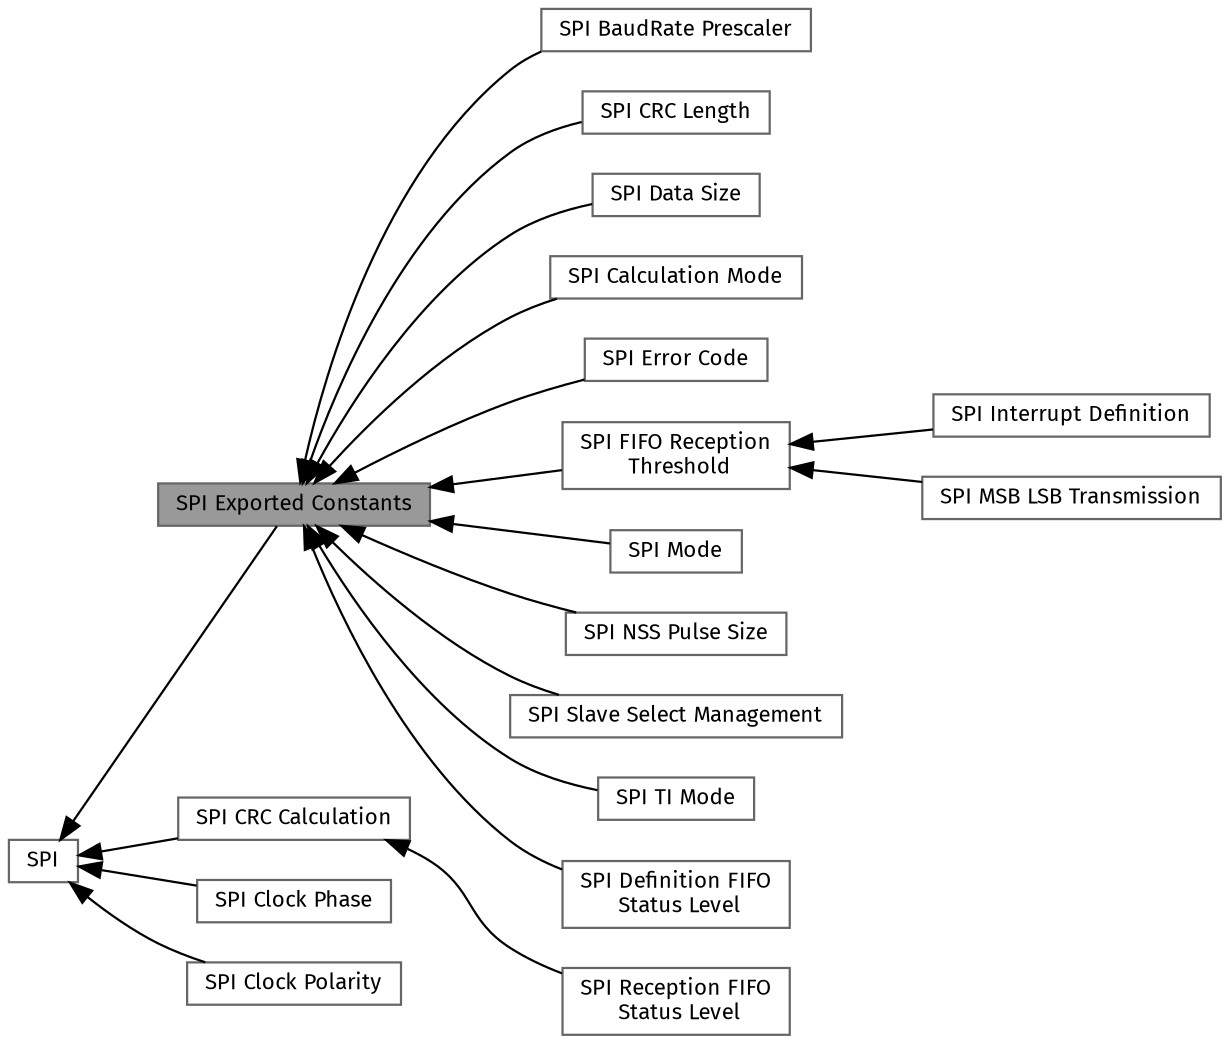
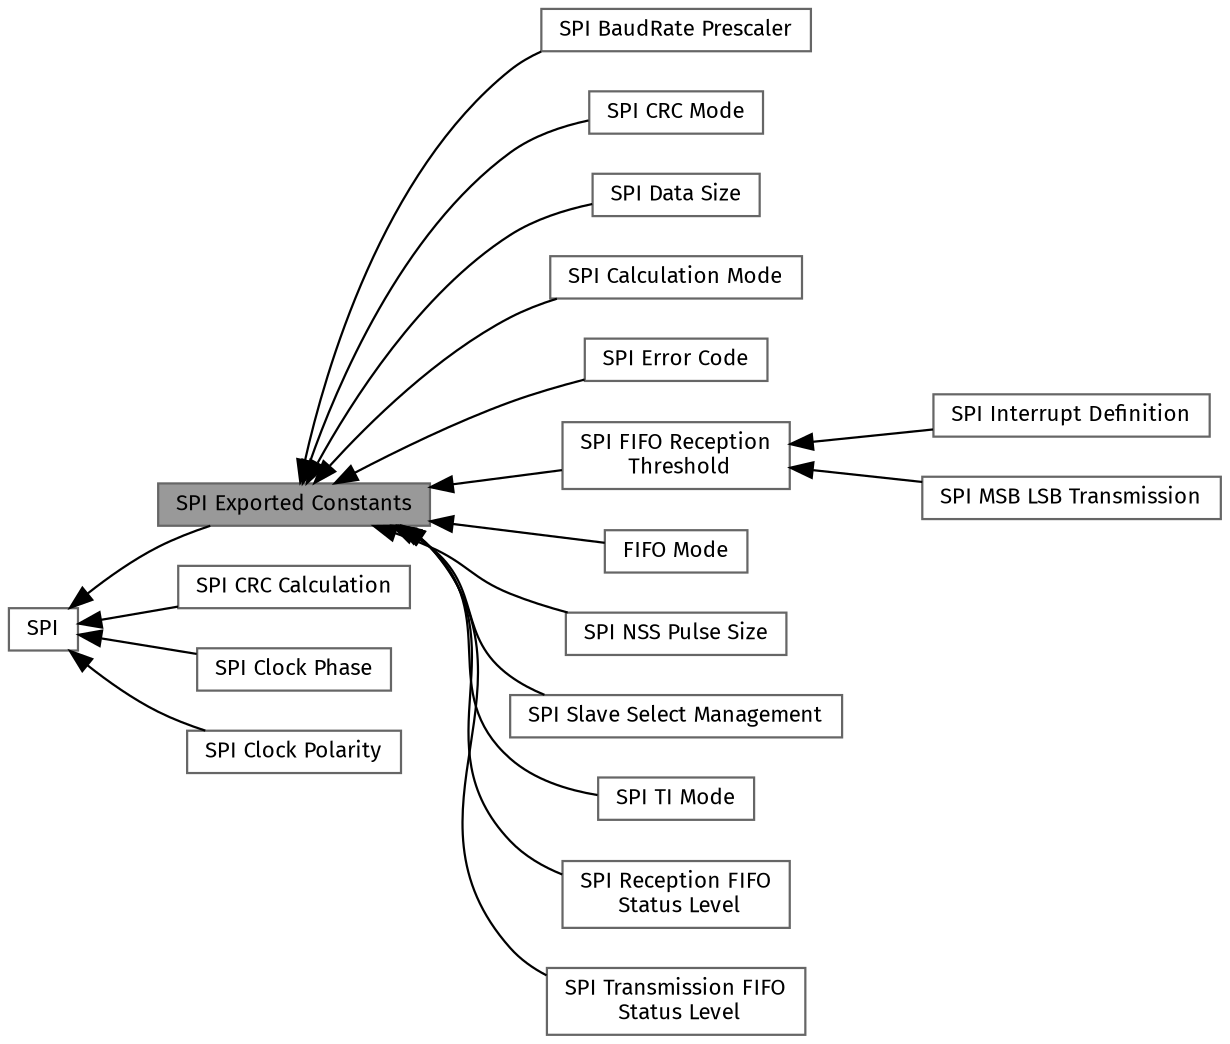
(676, 113) -> (676, 113)
(676, 551) -> (676, 551)
(676, 894) -> (676, 1001)
(479, 918) -> (481, 795)
